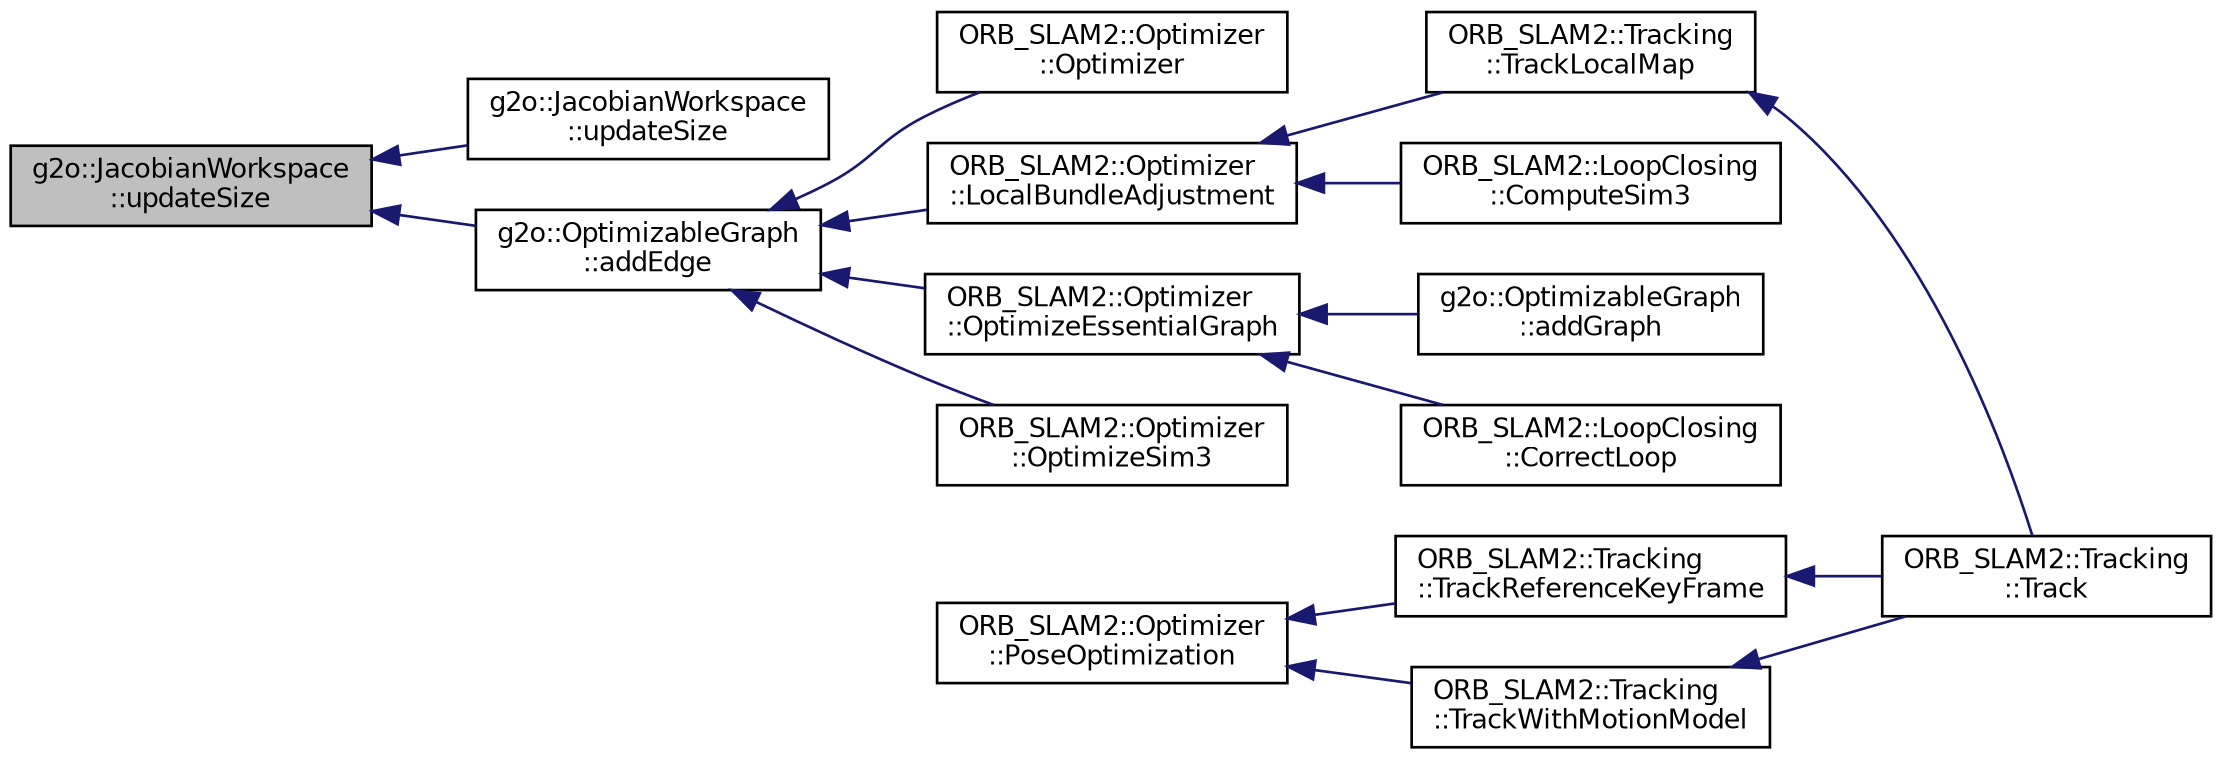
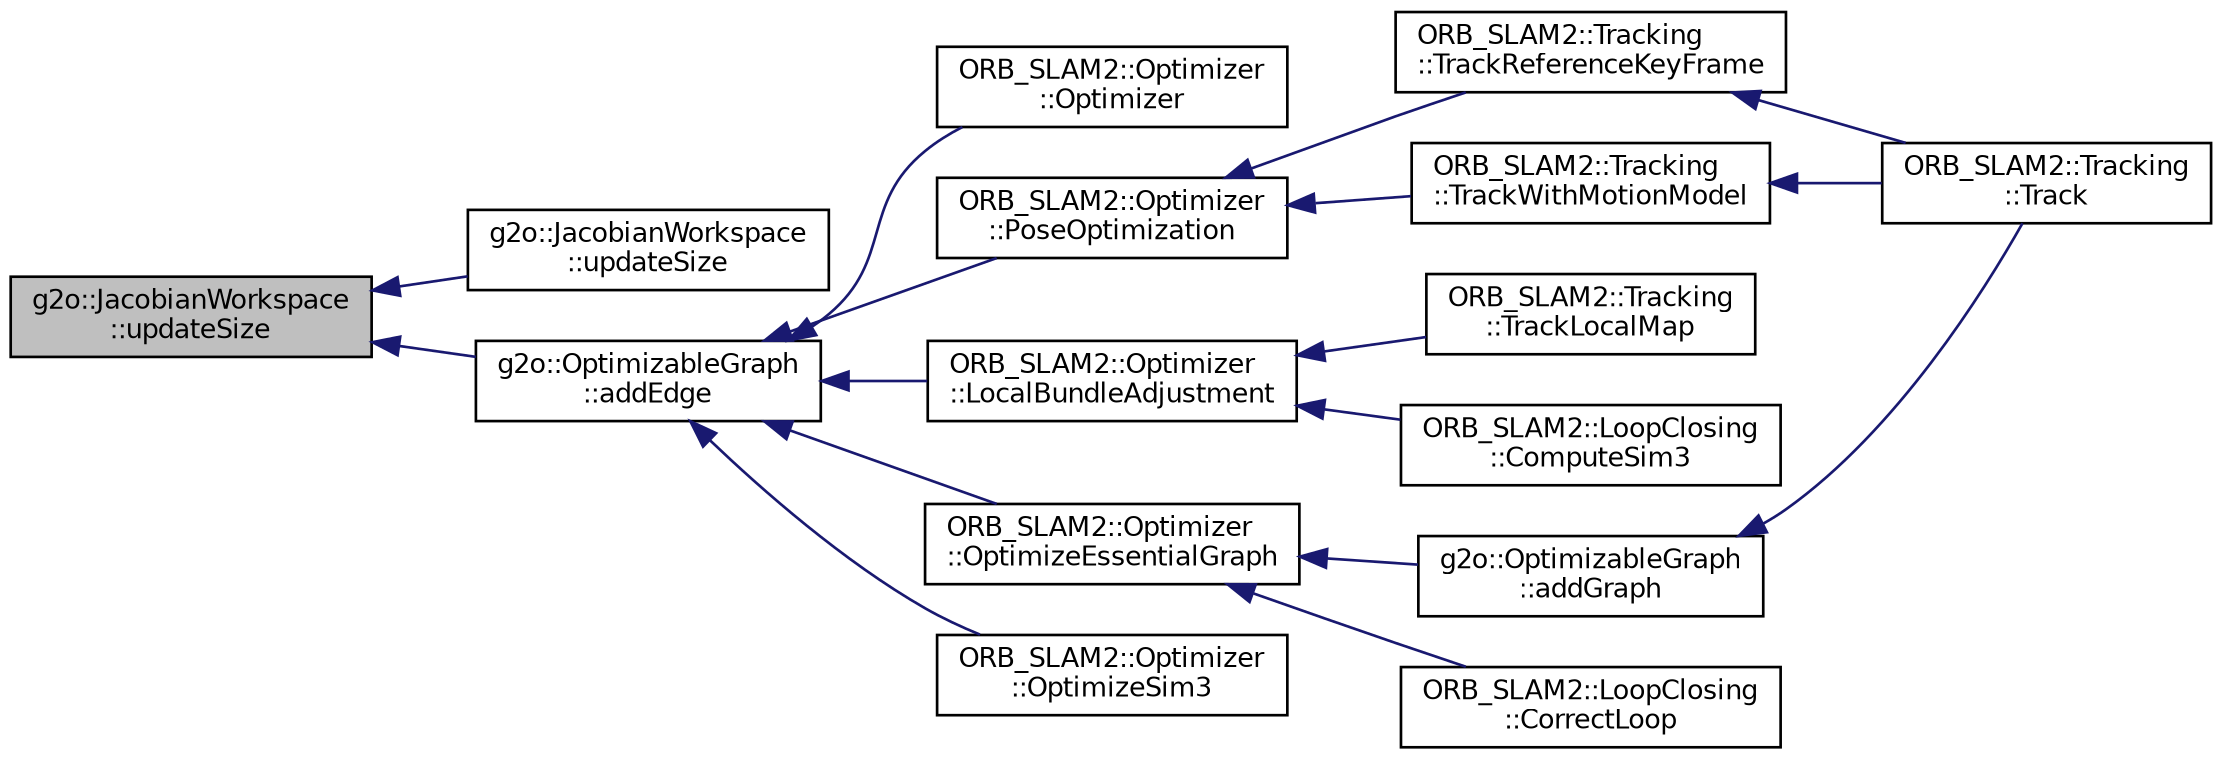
none -> (893, 295)
(1933, 302) -> (1910, 389)
